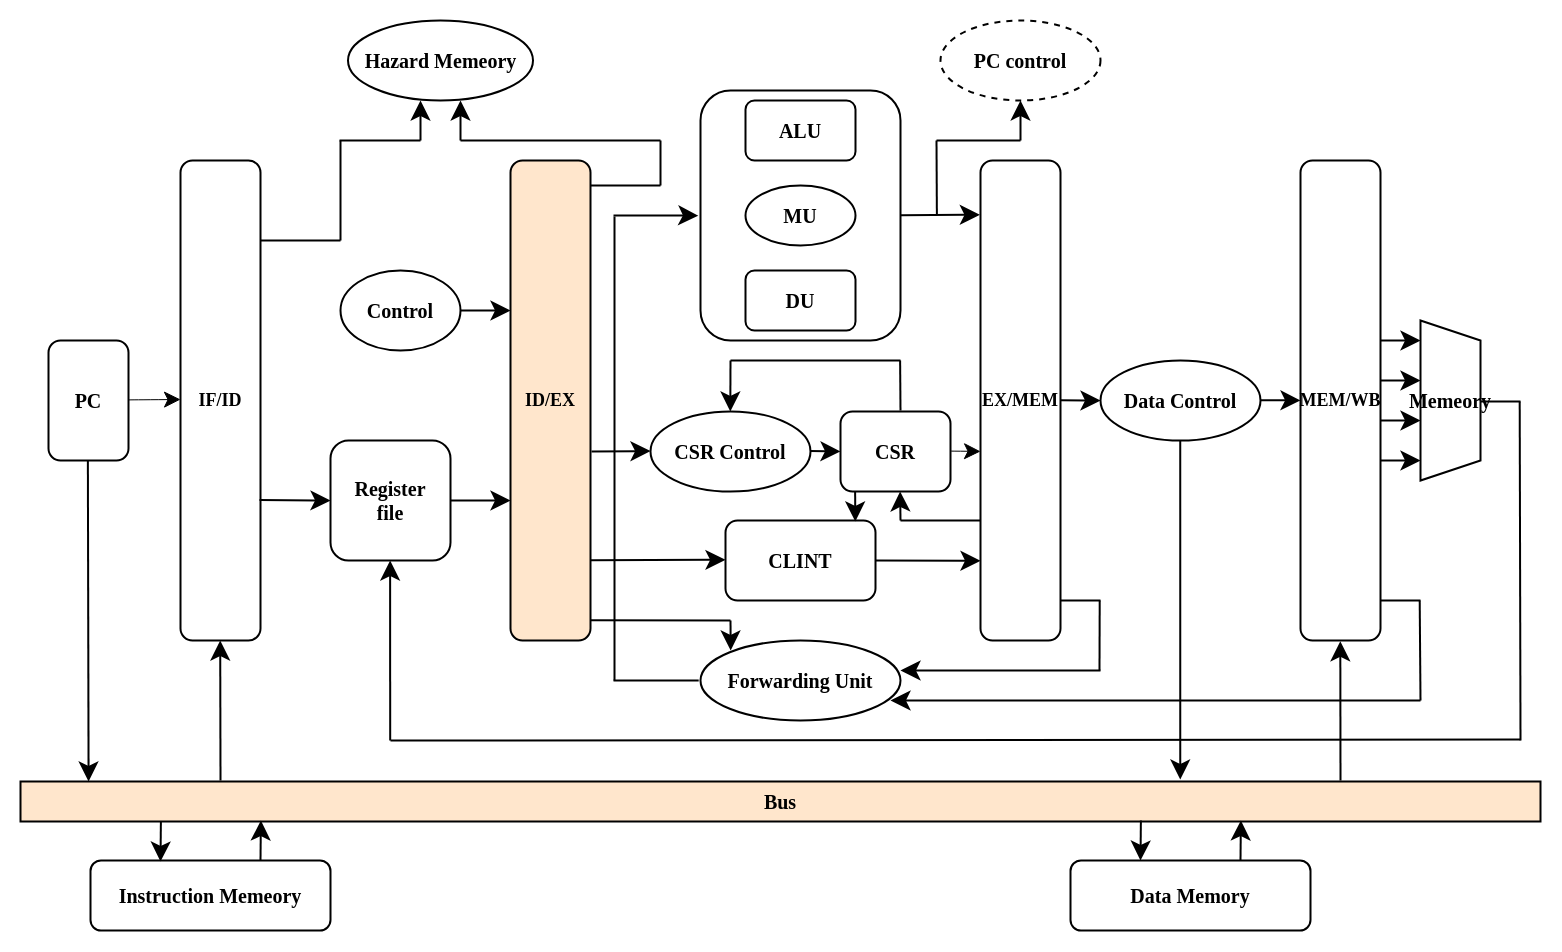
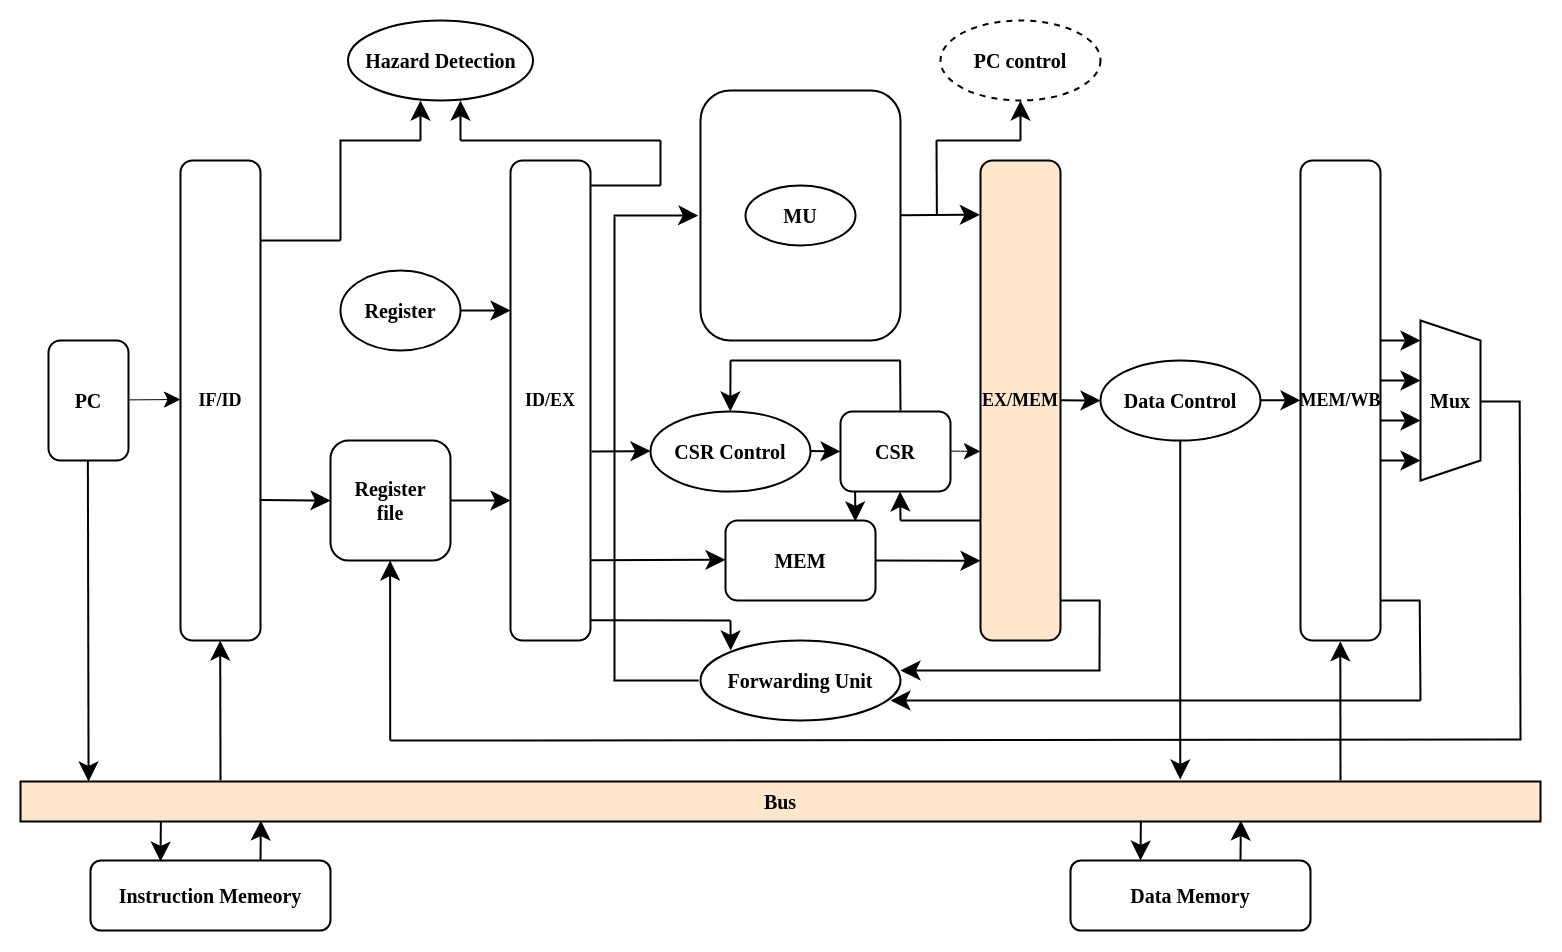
(441, 61) -> (441, 61)
(801, 131) -> none
(801, 301) -> none
(401, 311) -> (401, 311)
(551, 401) -> (551, 401)
(1021, 401) -> (1021, 401)
(1451, 401) -> (1451, 401)
(801, 561) -> (801, 561)
